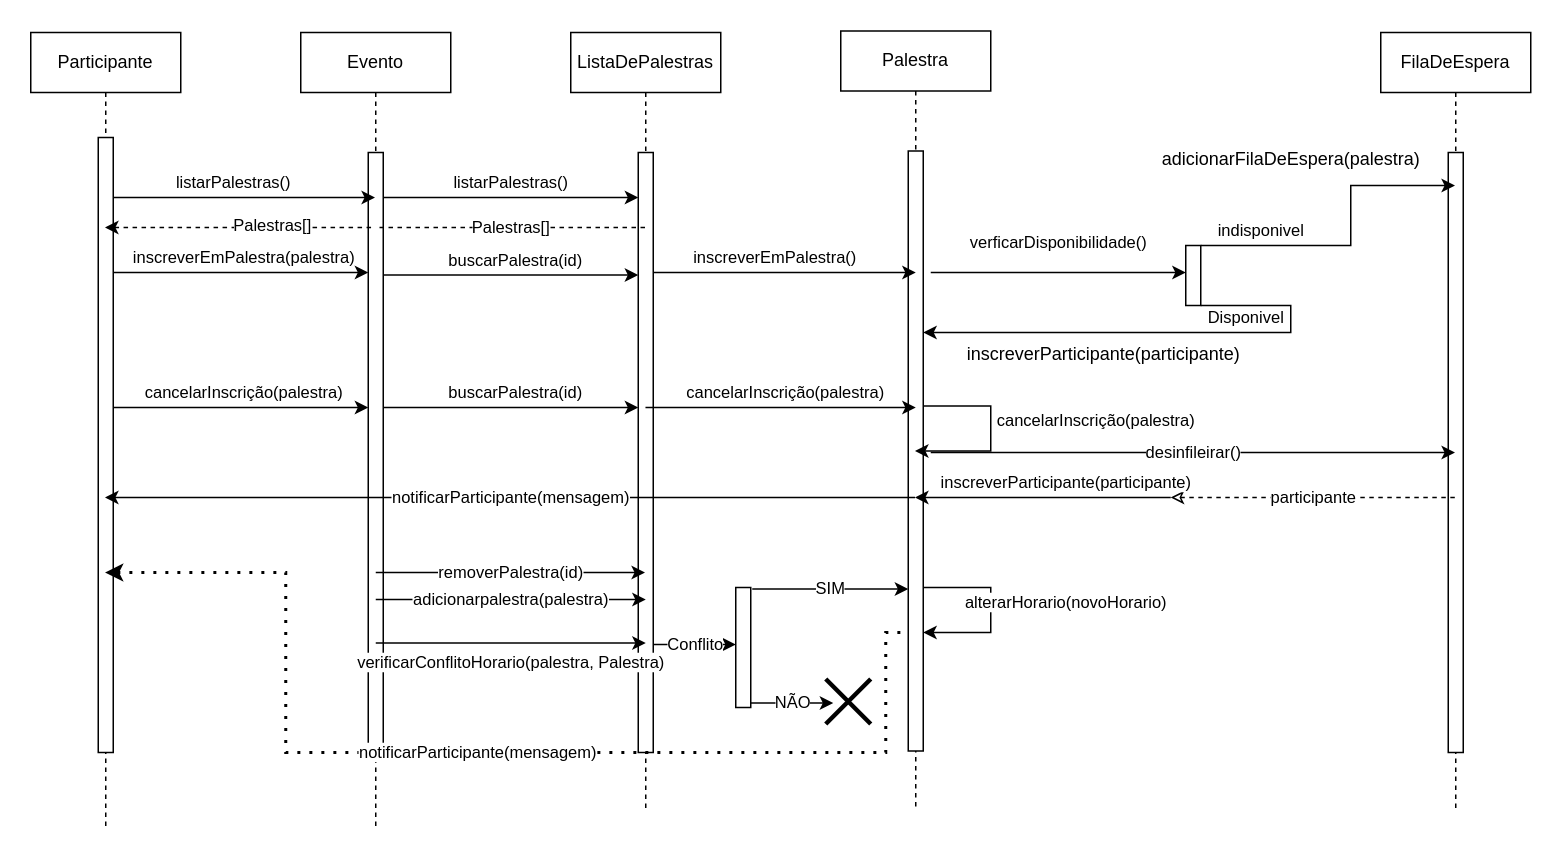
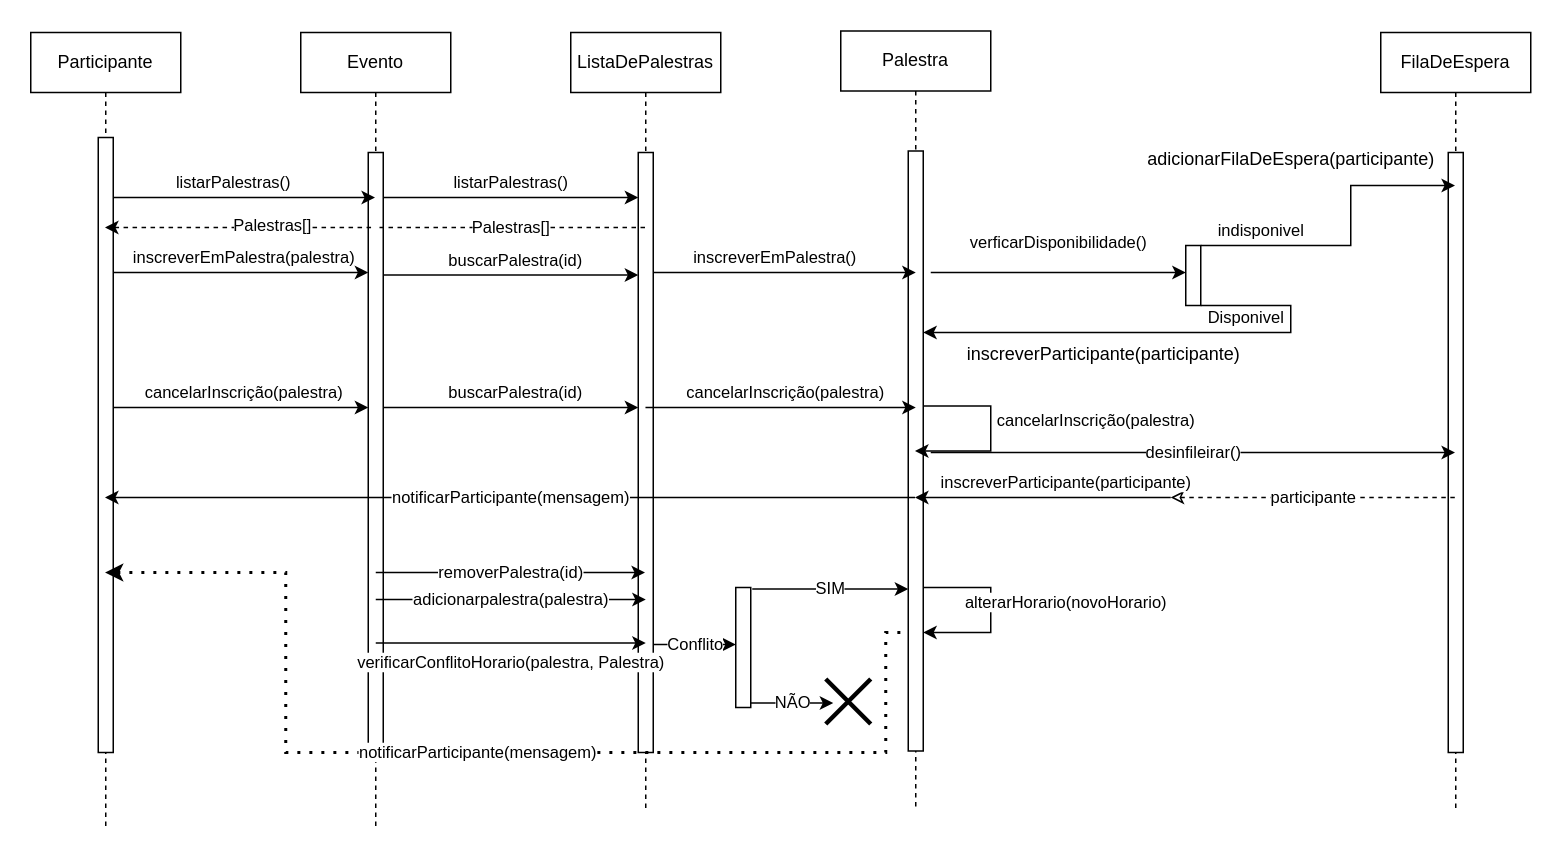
(1292, 160) -> (1292, 160)
